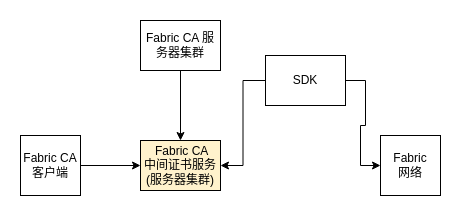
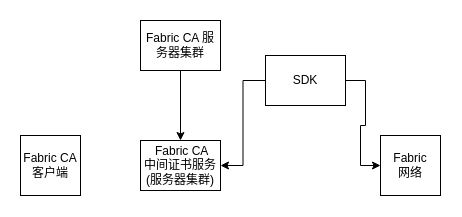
(107, 166) -> none
(181, 166) -> (181, 166)
